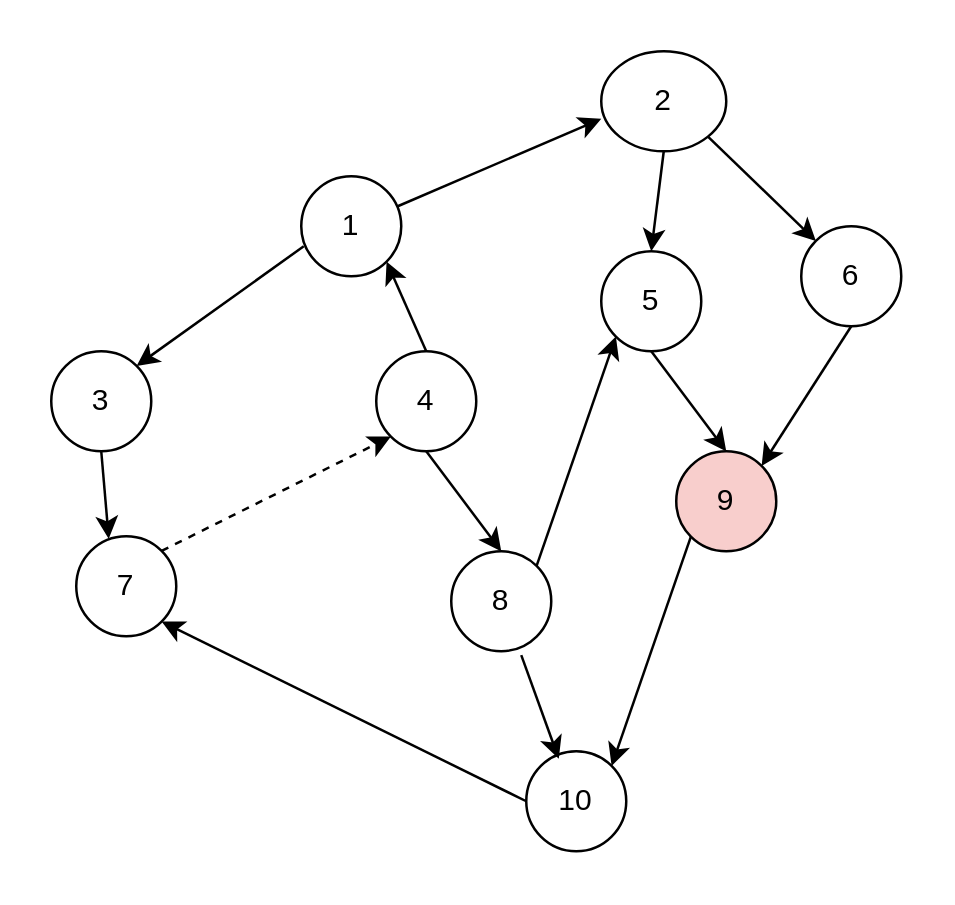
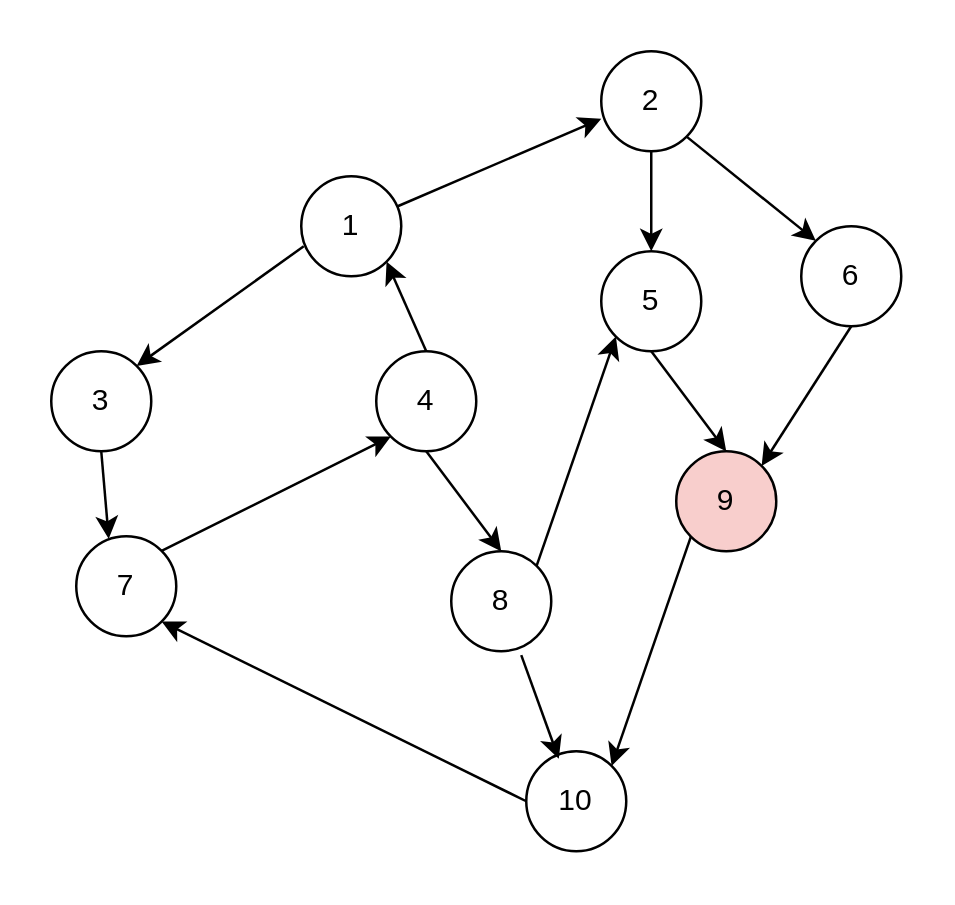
(664, 101) -> (651, 101)
(270, 497) -> (270, 497)
